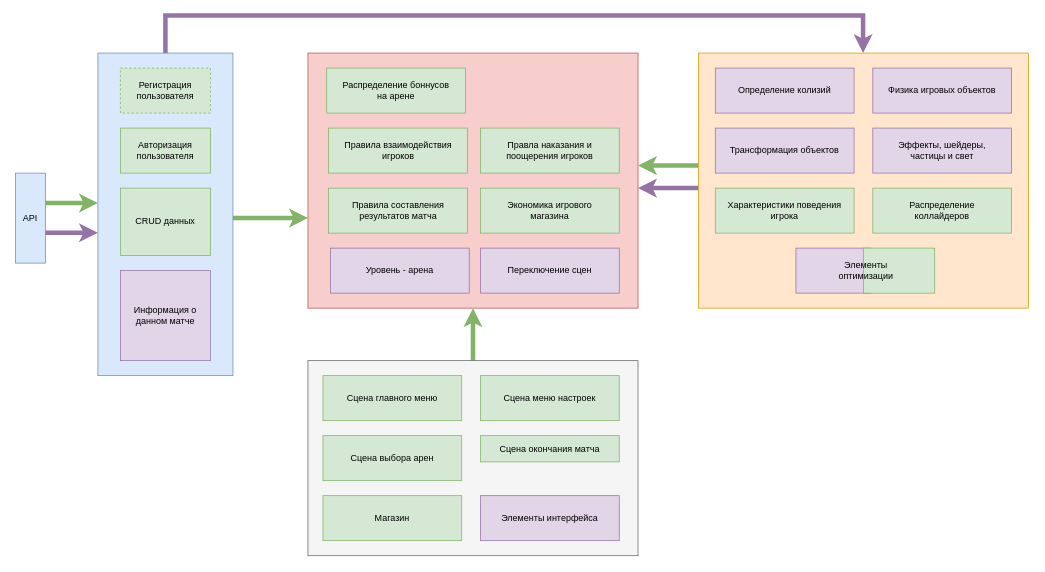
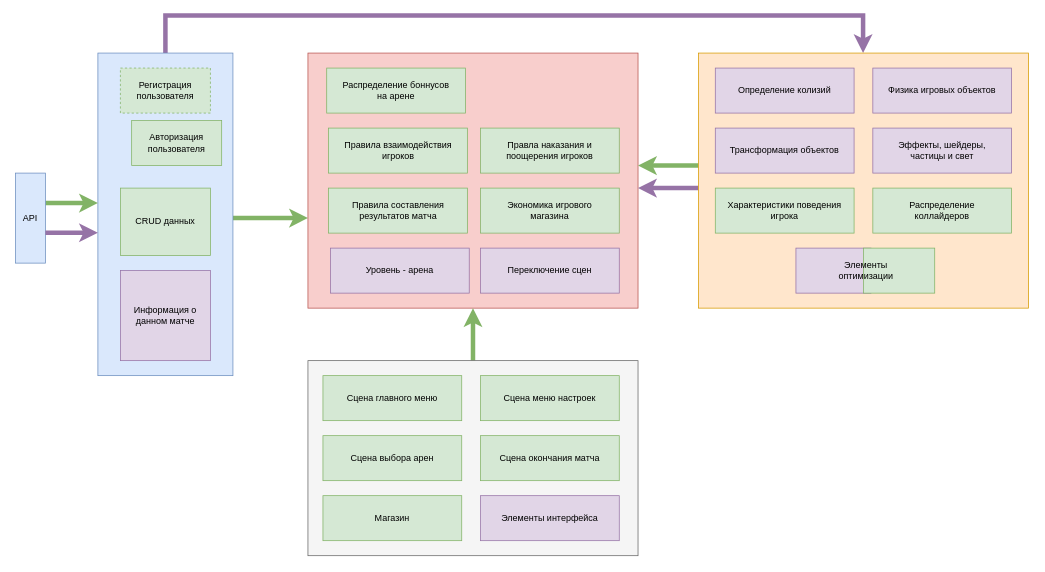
(165, 150) -> (177, 143)
(550, 449) -> (550, 458)
